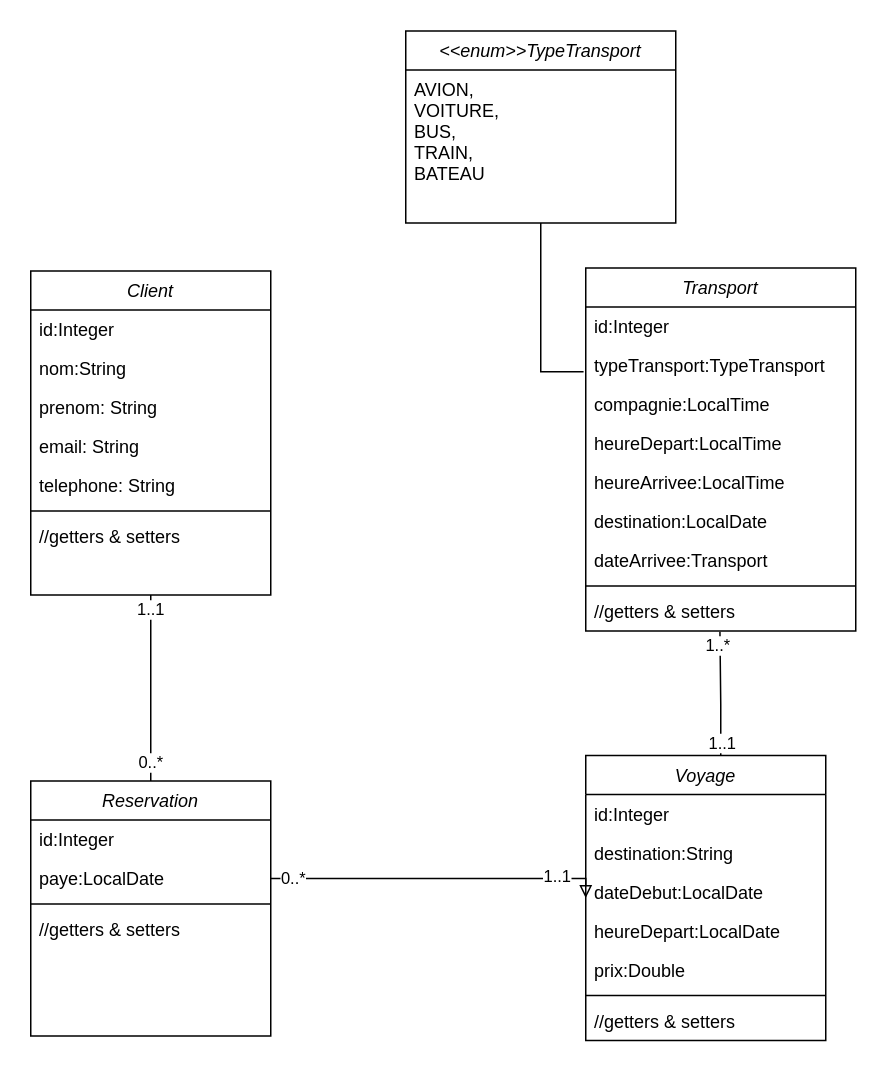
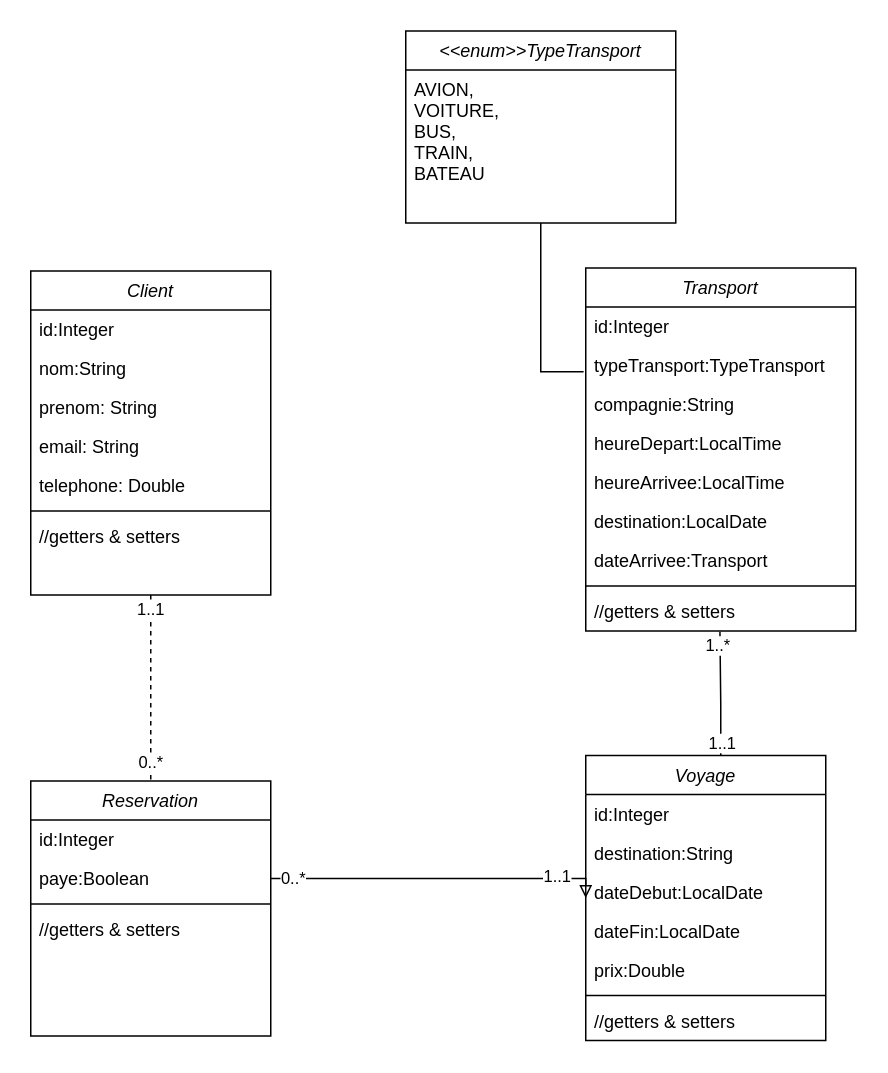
(680, 405) -> (668, 405)
(115, 486) -> (115, 486)
(151, 683) -> (151, 683)
(105, 879) -> (95, 879)
(695, 932) -> (673, 932)
